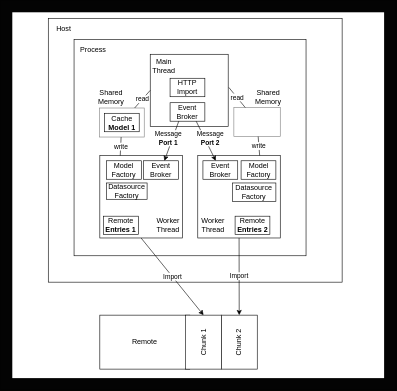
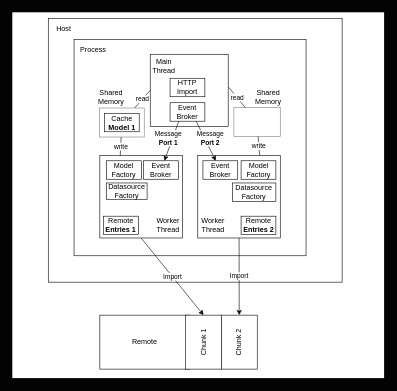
(253, 226) -> (259, 226)
